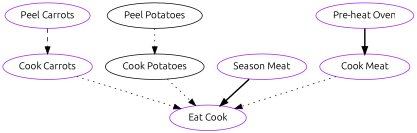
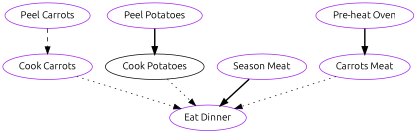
(155, 16) -> (155, 16)
(155, 38) -> (155, 38)
(365, 67) -> (365, 67)
(208, 118) -> (208, 118)
